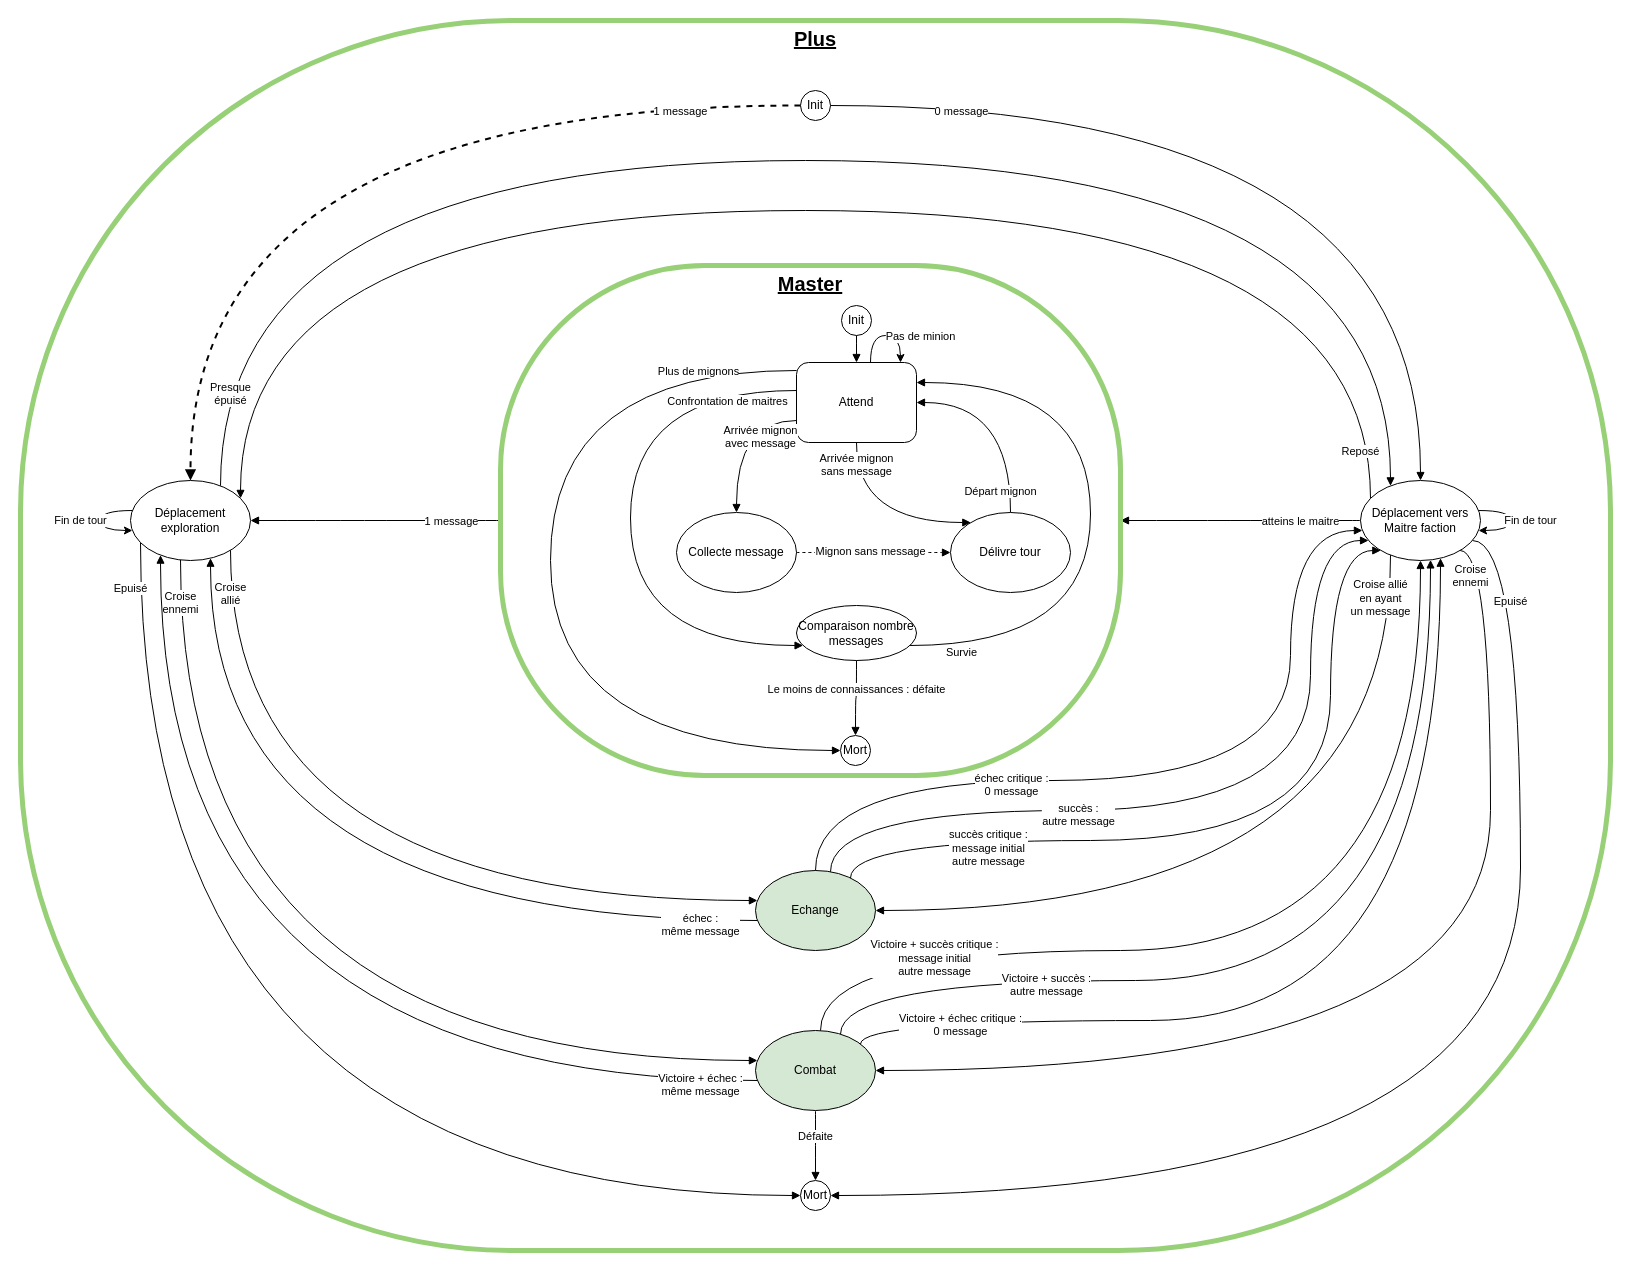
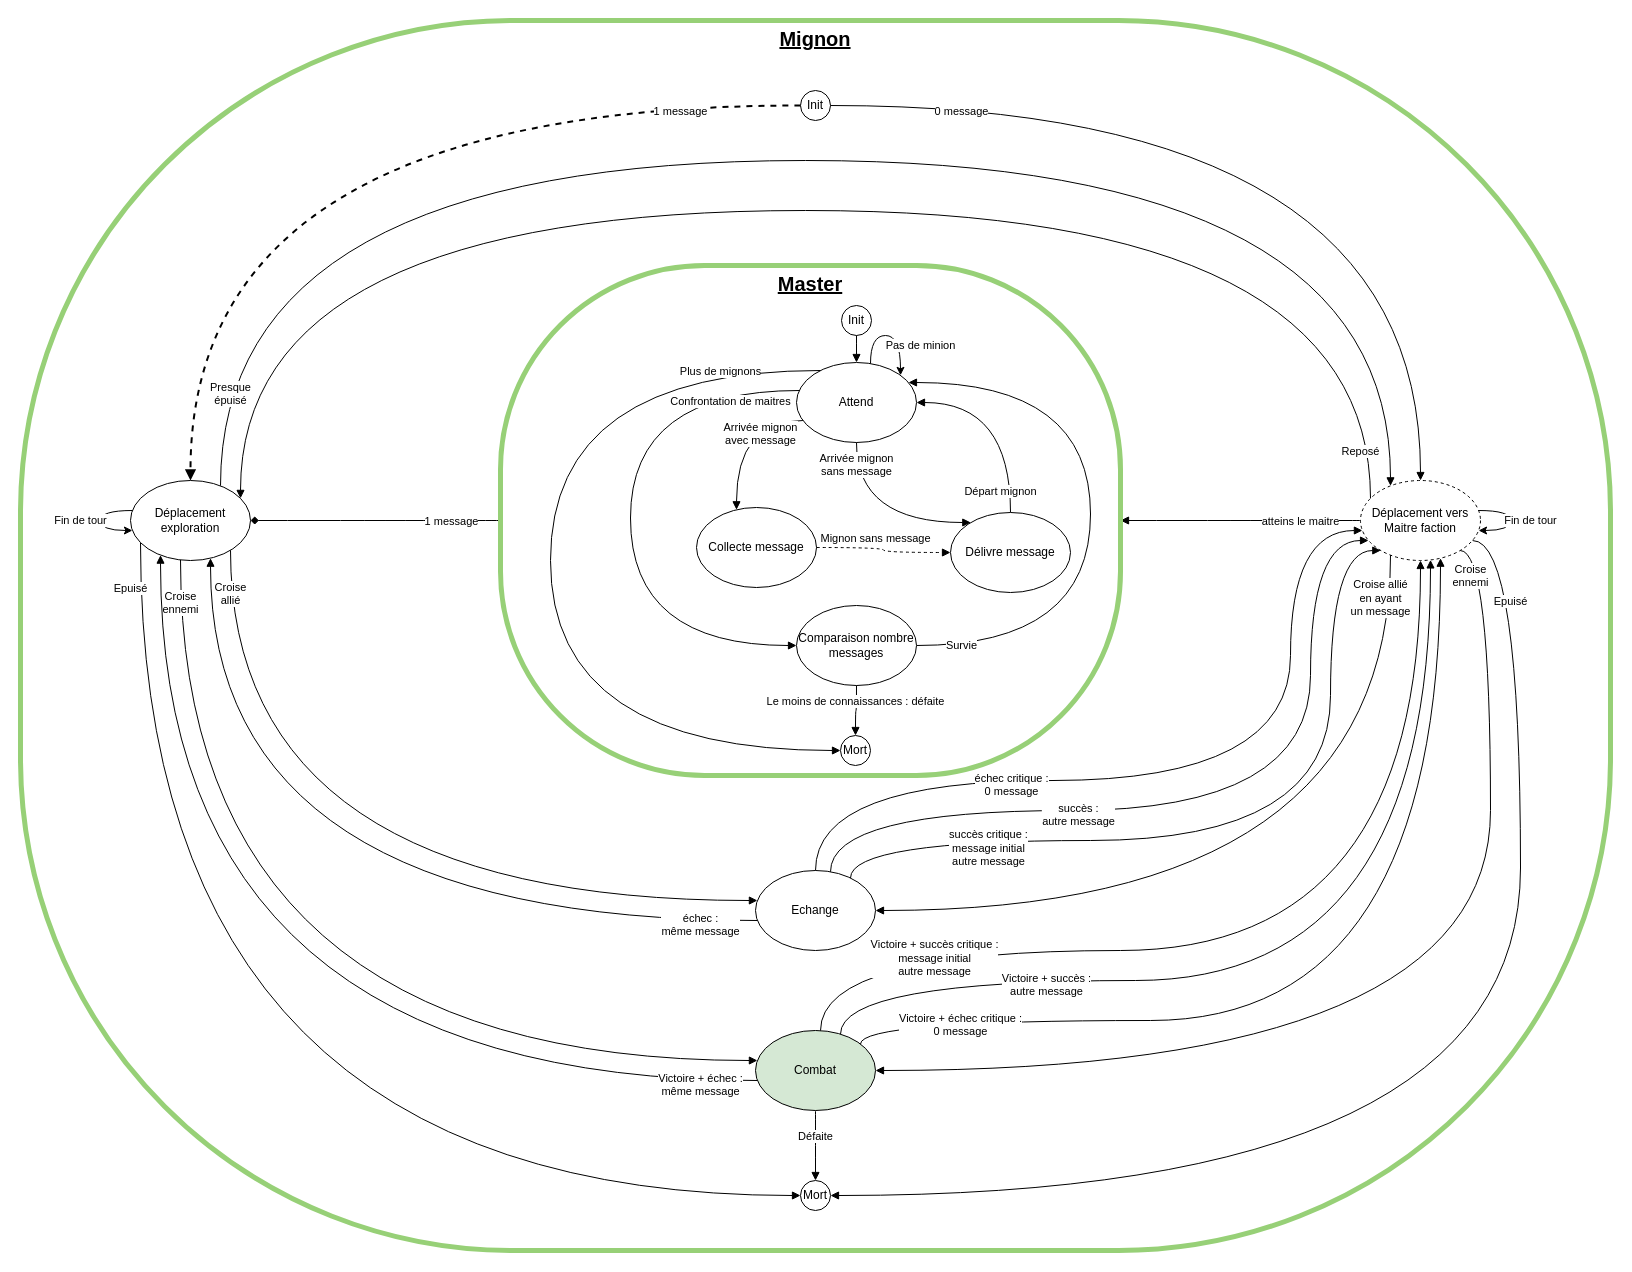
(816, 40) -> (816, 40)
(857, 403) -> (857, 403)
(260, 521) -> (259, 521)
(1421, 521) -> (1421, 521)
(737, 553) -> (757, 548)
(1011, 553) -> (1011, 553)
(857, 633) -> (857, 646)
(816, 911) -> (816, 911)
